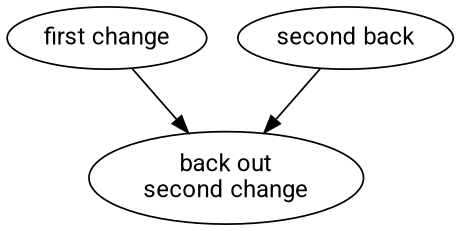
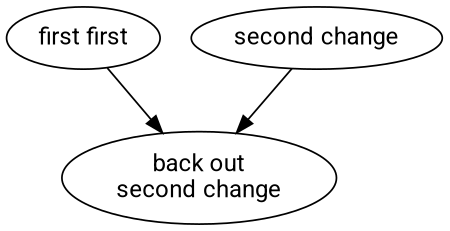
(107, 38) -> (83, 38)
(346, 38) -> (317, 38)
